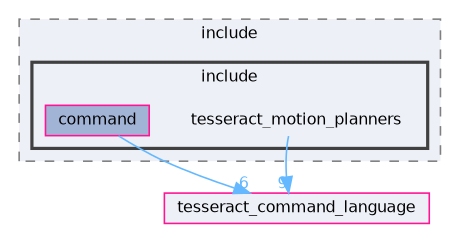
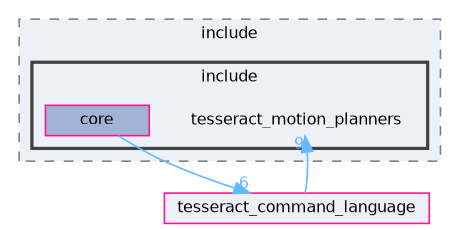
(97, 120) -> (97, 120)
(286, 156) -> (307, 173)
